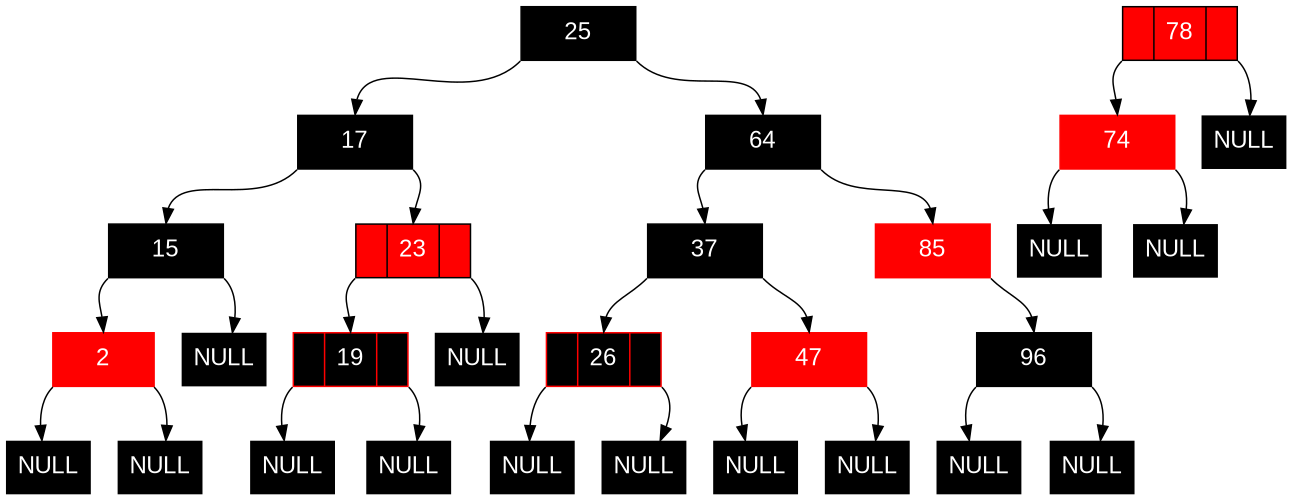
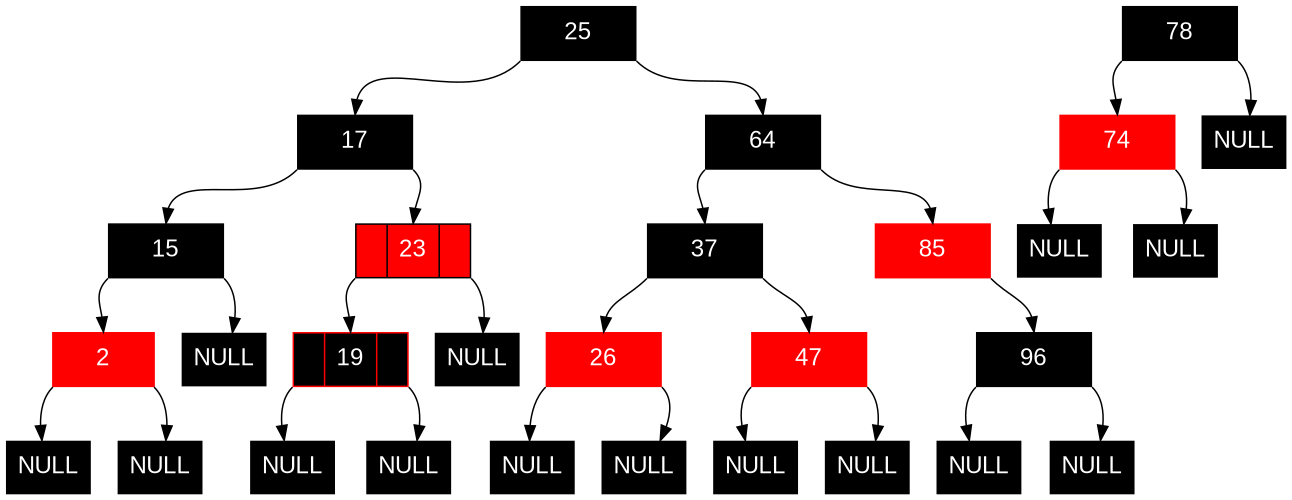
(1180, 34) -> (1180, 34)
(604, 360) -> (604, 360)
